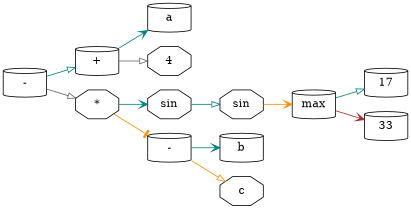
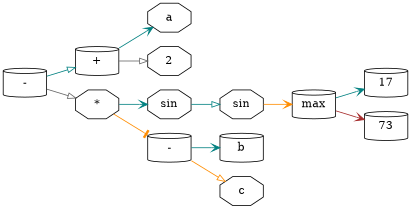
(169, 18) -> (169, 18)
(169, 61) -> (169, 61)
(346, 95) -> (346, 95)
(386, 126) -> (386, 126)
